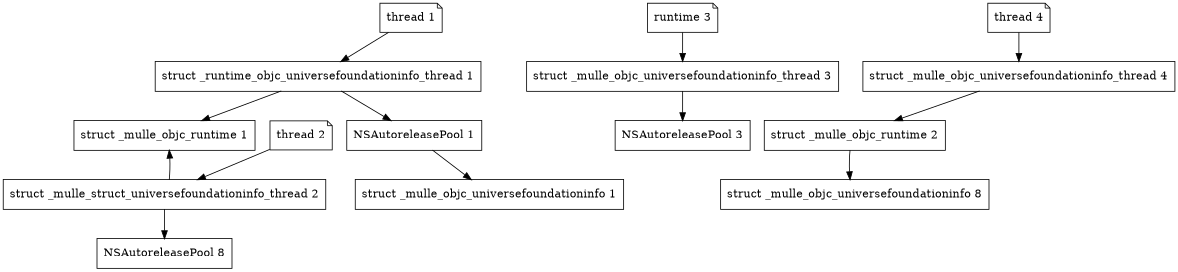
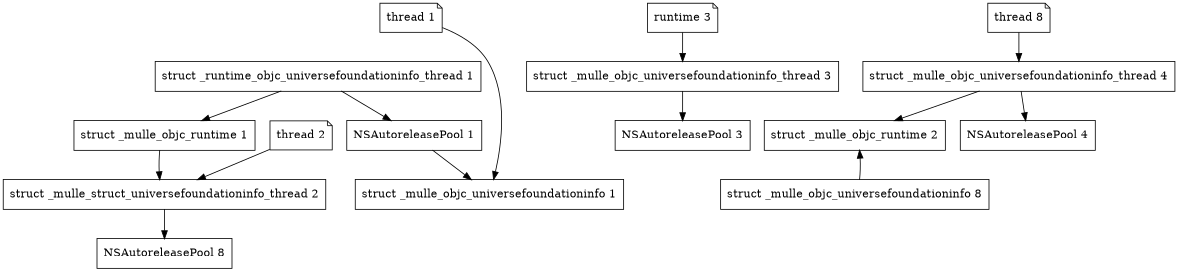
(1019, 18) -> (1019, 18)
(368, 45) -> (498, 87)
none -> (1028, 135)
(849, 161) -> (860, 169)
(170, 169) -> (159, 161)
